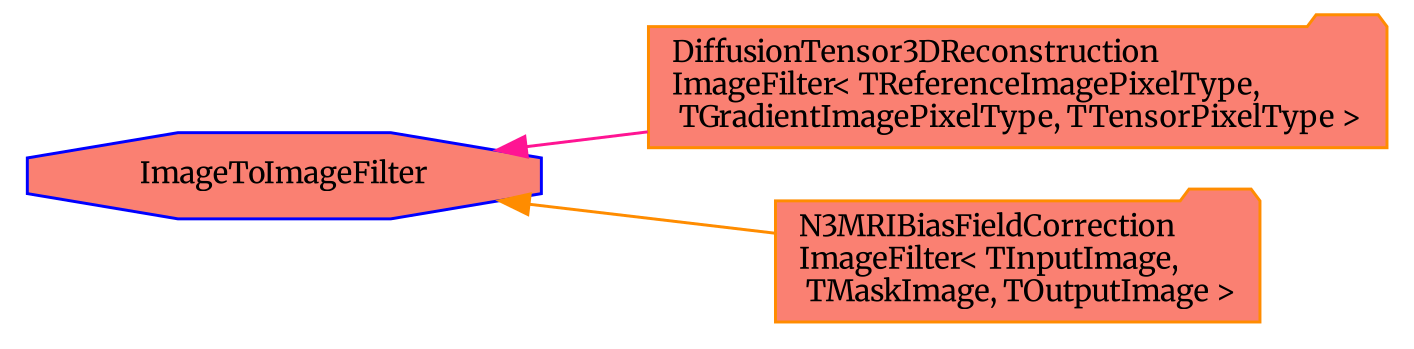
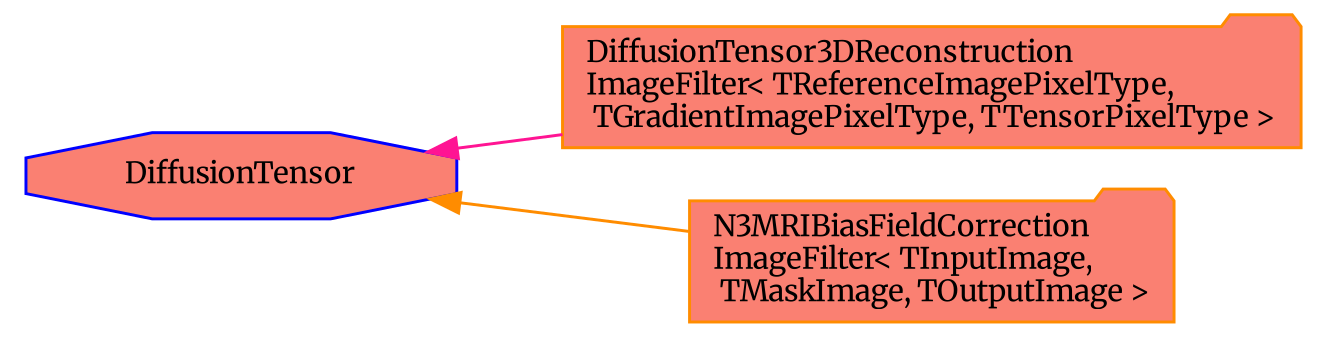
(284, 176) -> (241, 176)
